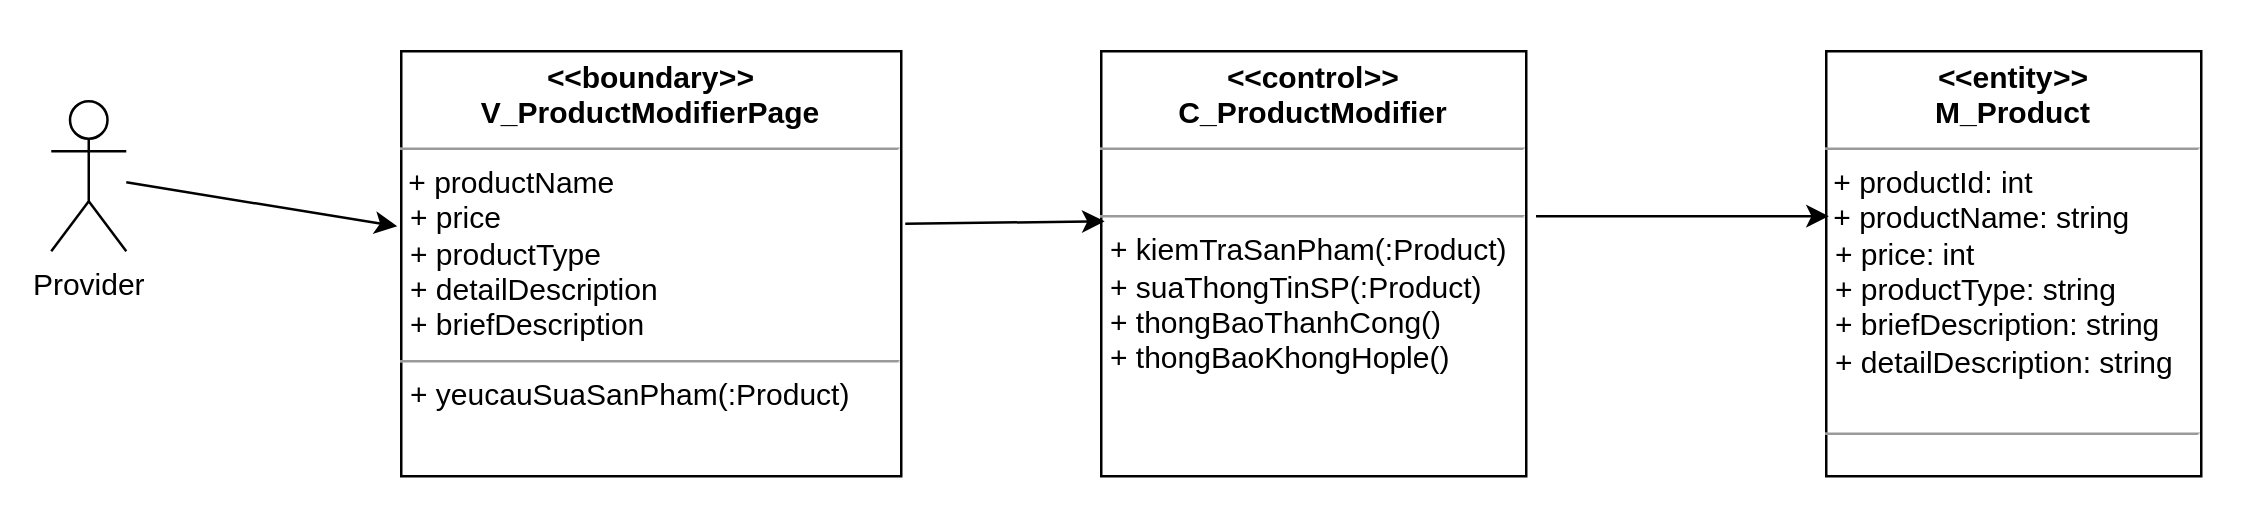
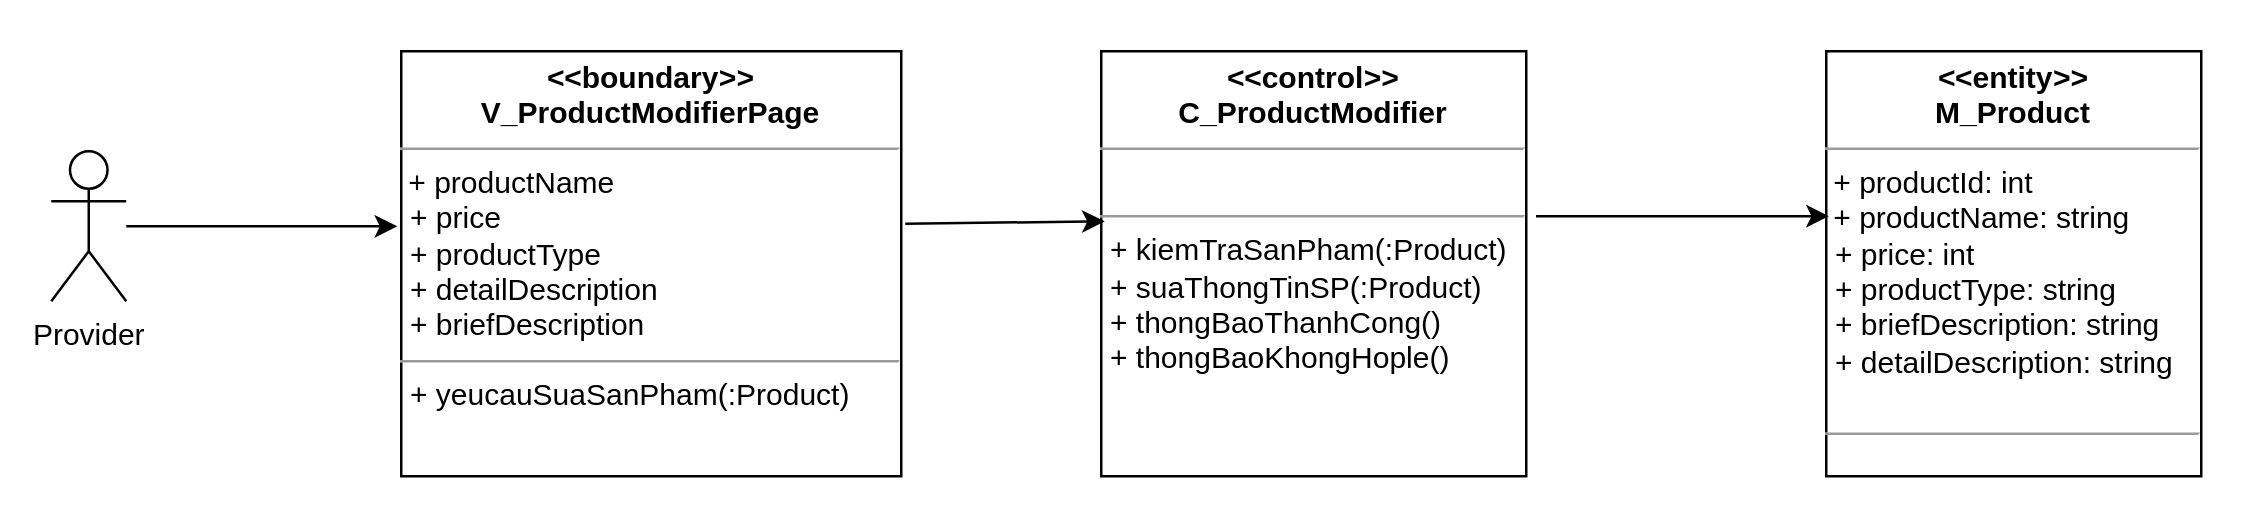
(89, 176) -> (89, 226)
